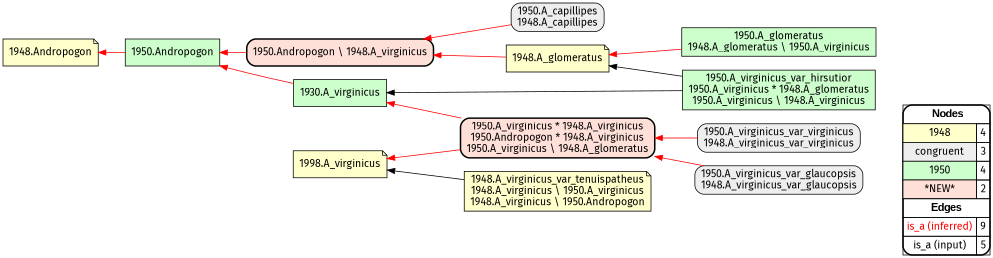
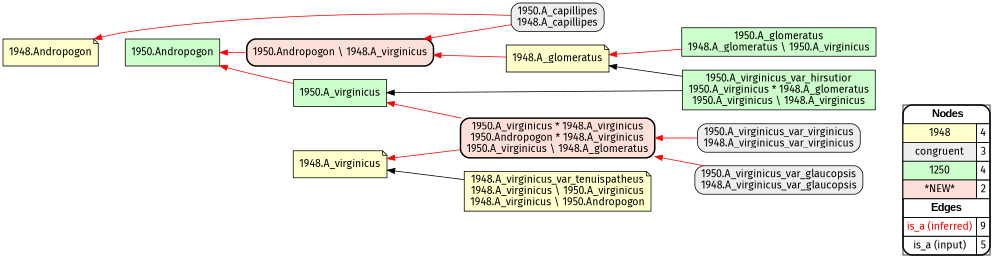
(116, 52) -> (306, 16)
(340, 93) -> (340, 93)
(340, 164) -> (340, 164)
(940, 170) -> (940, 170)
